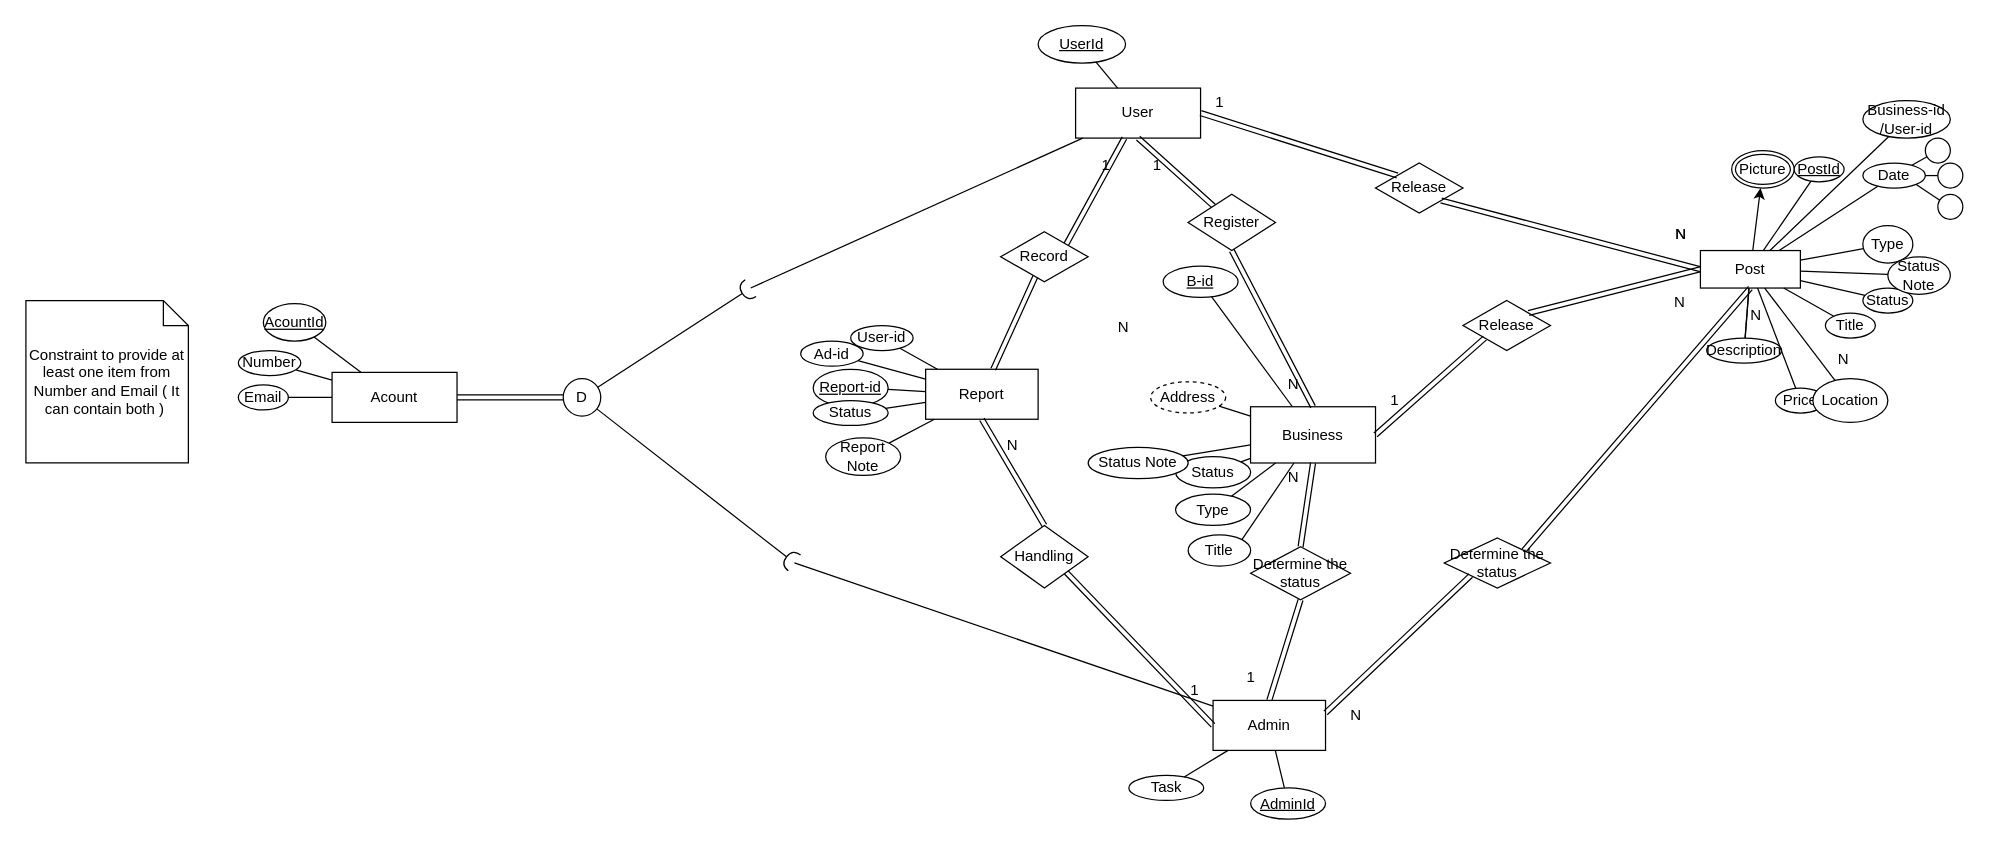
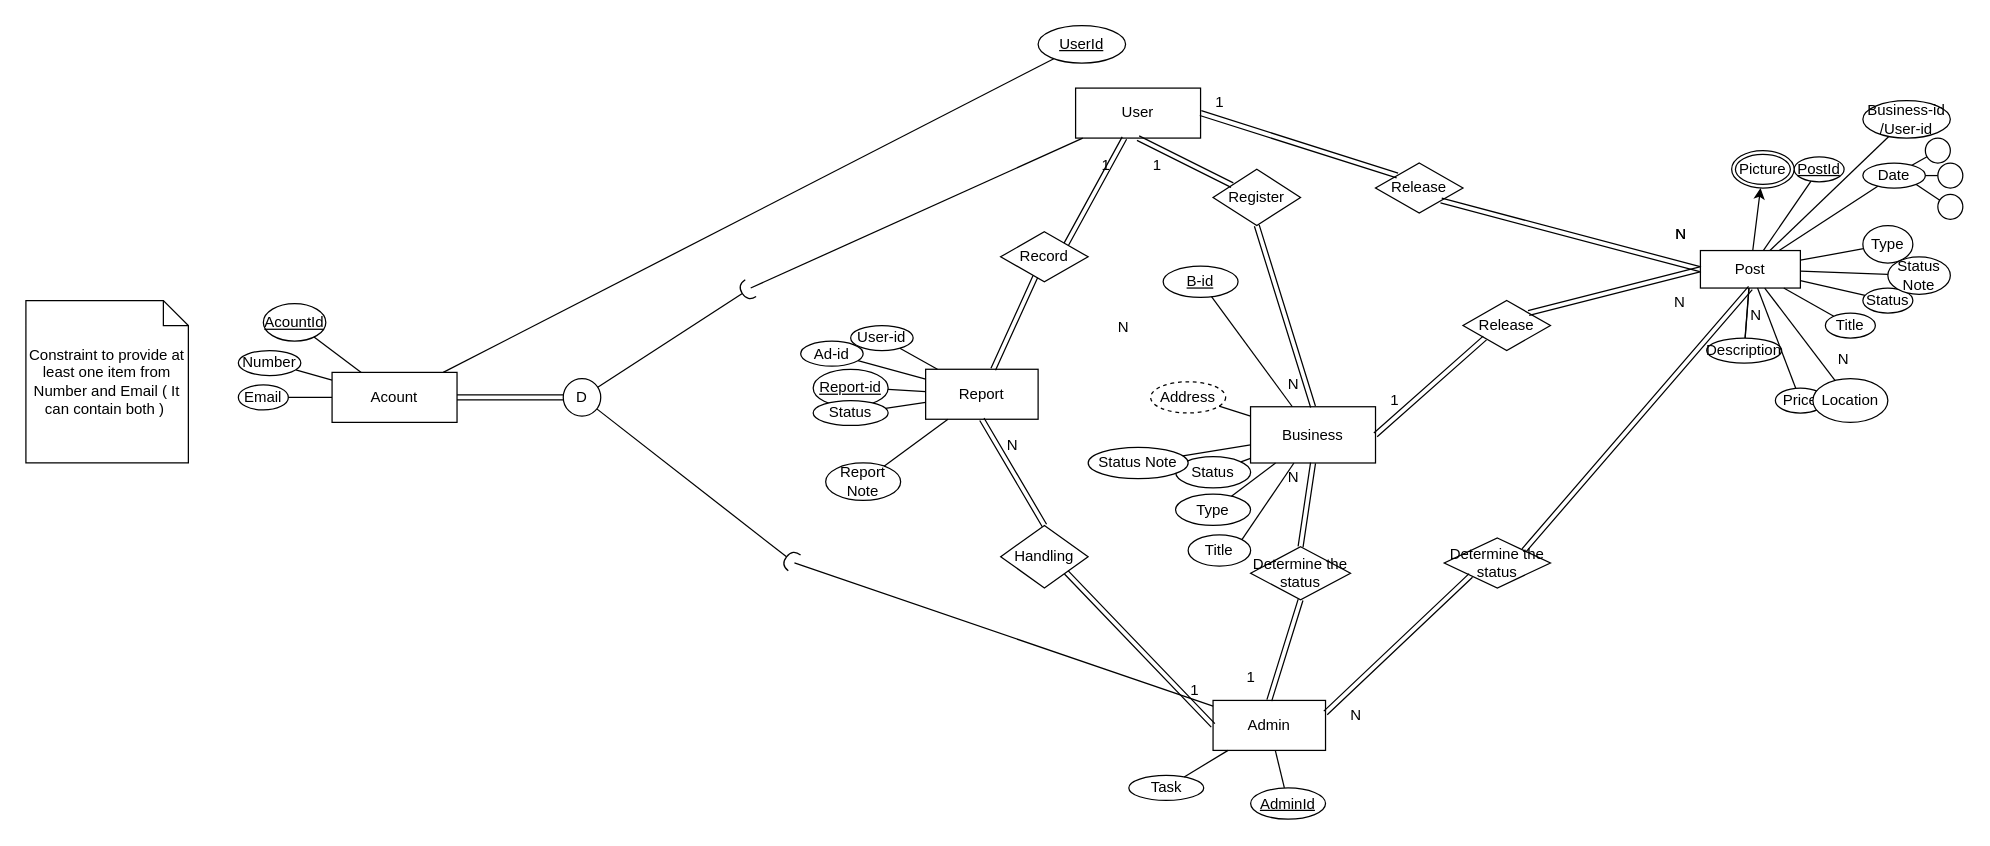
(1107, 75) -> (748, 216)
(1232, 223) -> (1257, 198)
(863, 457) -> (863, 482)
